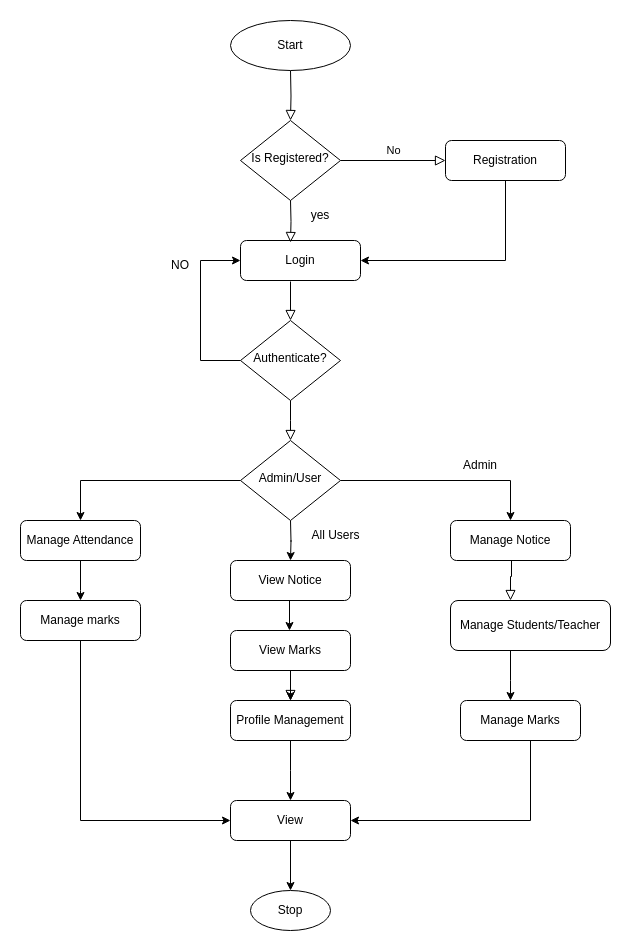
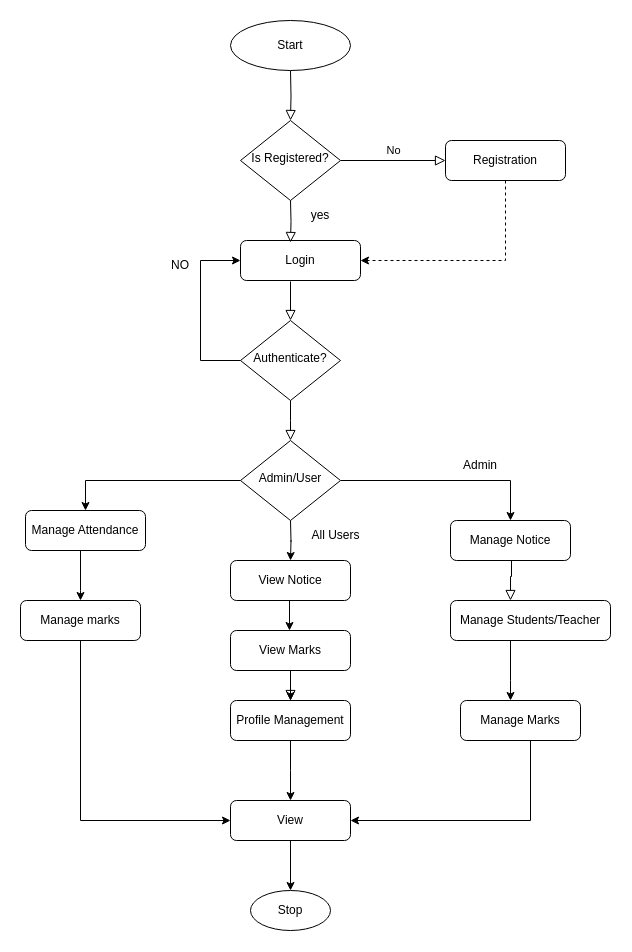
(476, 261) -> (476, 261)
(81, 541) -> (86, 531)
(531, 626) -> (531, 621)
